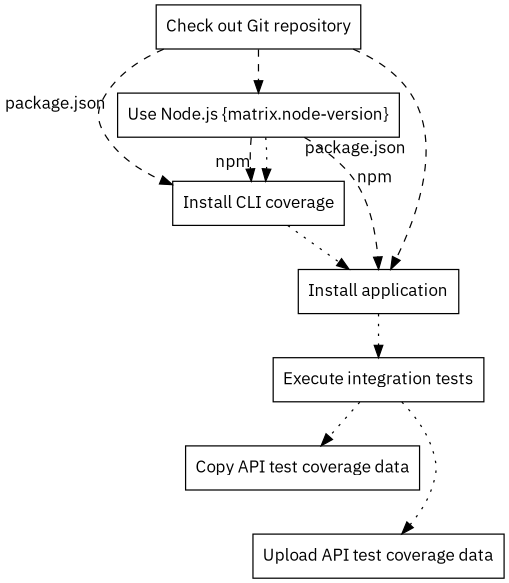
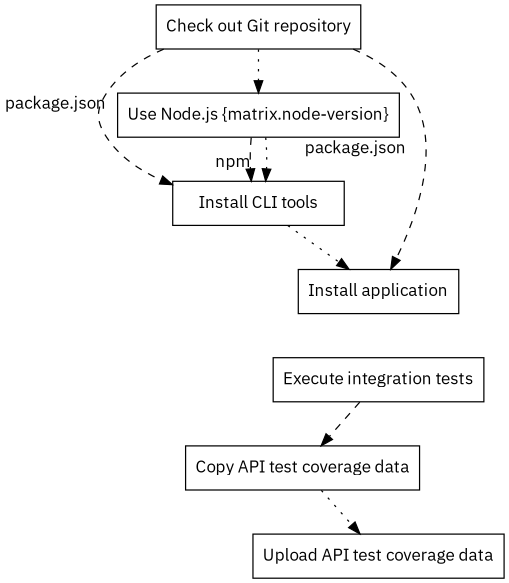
(258, 65) -> (258, 65)
(358, 186) -> none
(258, 203) -> (258, 203)
(379, 330) -> none
(345, 419) -> (345, 419)
(436, 462) -> (336, 507)
